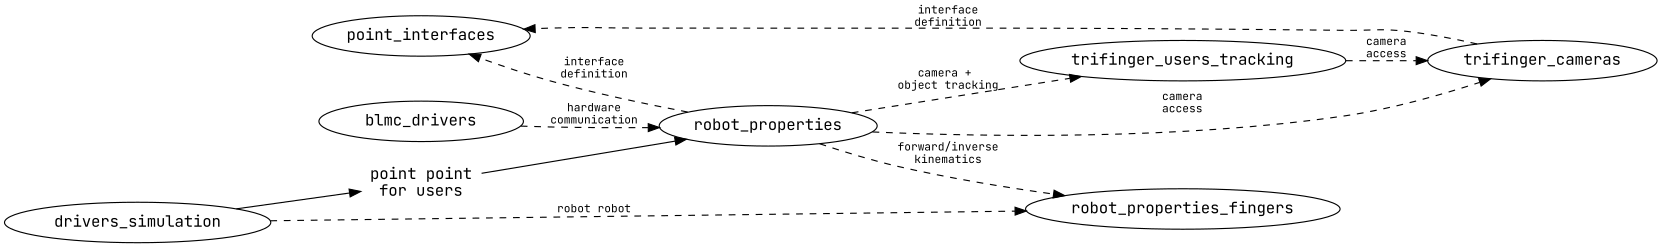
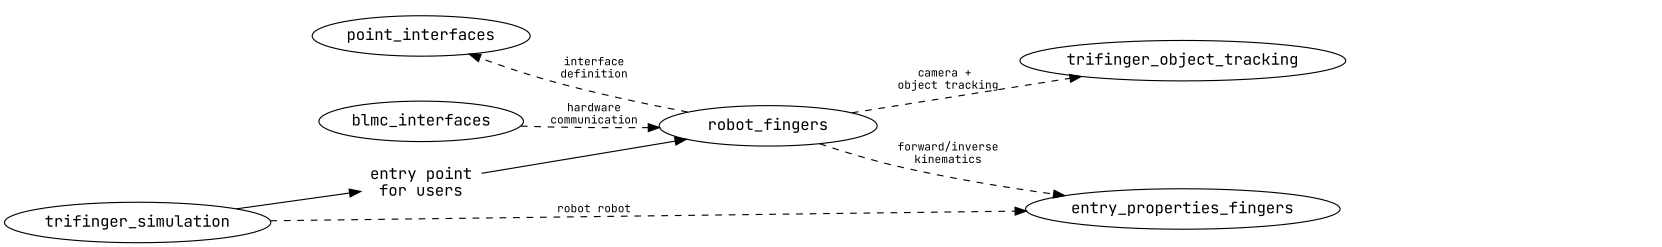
(1183, 61) -> (1183, 61)
(1542, 61) -> none
(421, 121) -> (421, 121)
(768, 126) -> (768, 126)
(421, 183) -> (421, 183)
(1183, 209) -> (1183, 209)
(138, 222) -> (138, 222)
